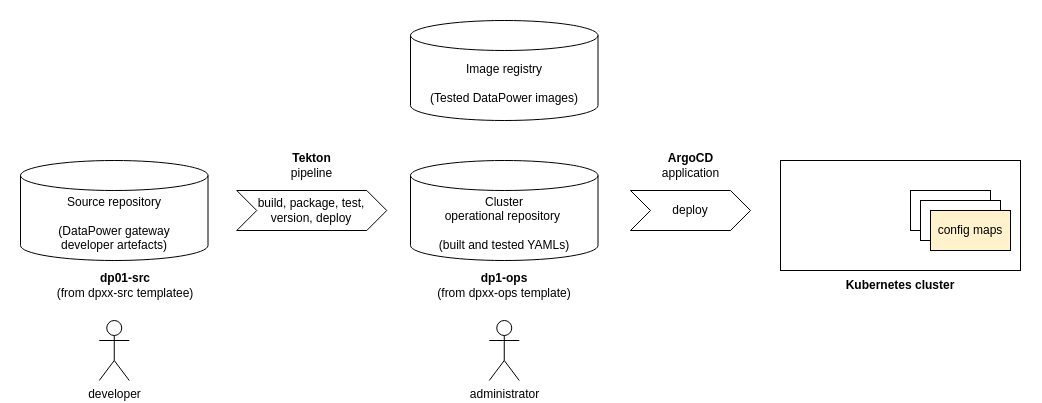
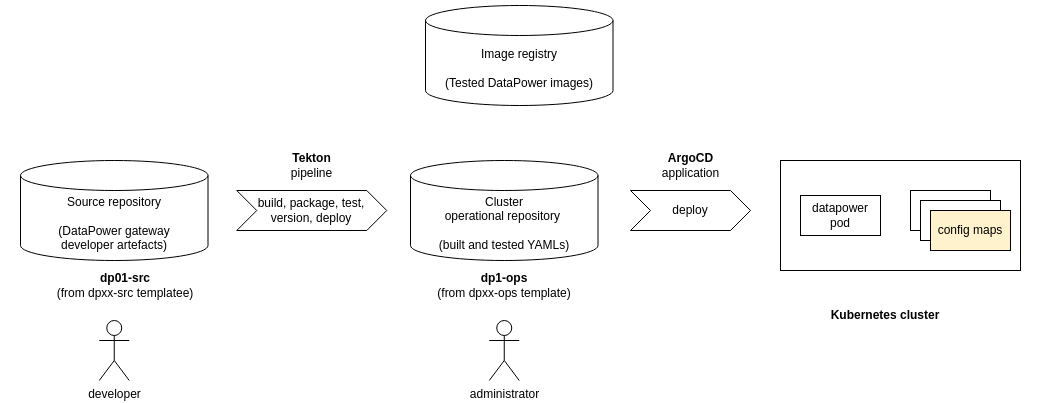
(504, 71) -> (519, 56)
none -> (841, 216)
(901, 286) -> (886, 316)
